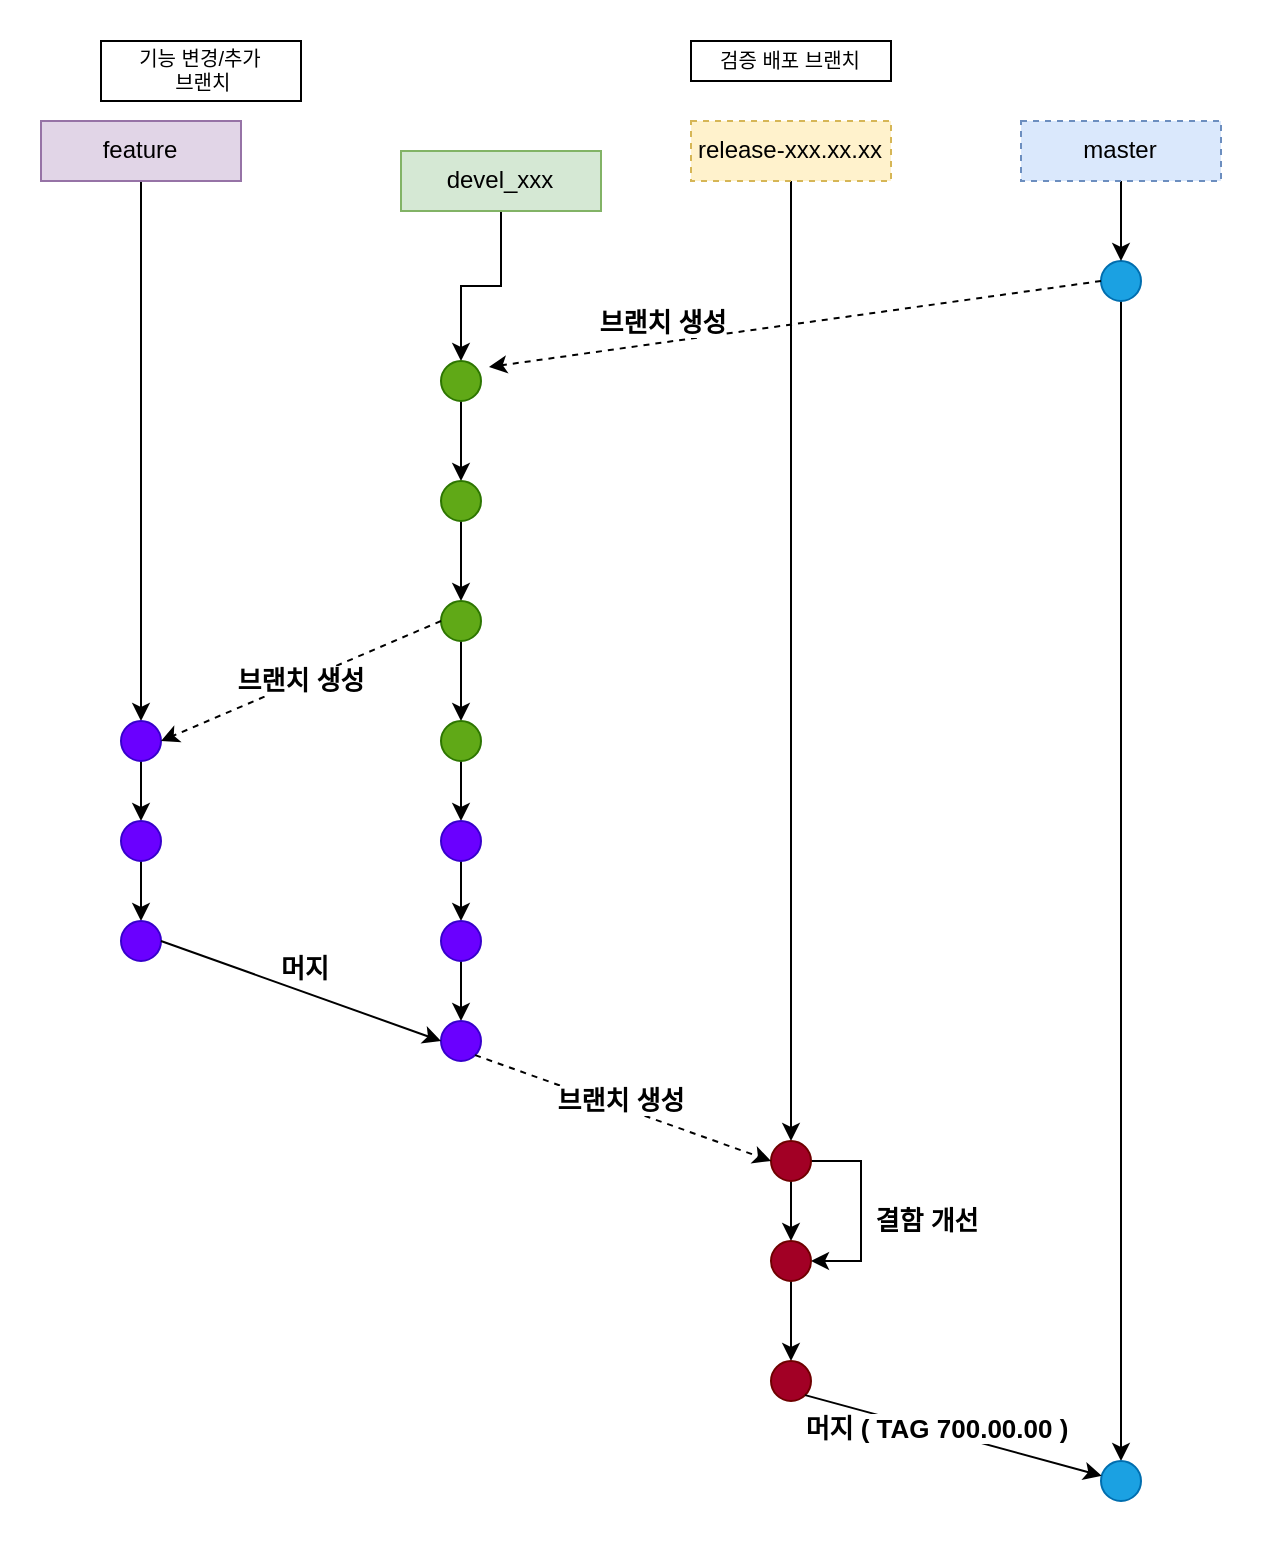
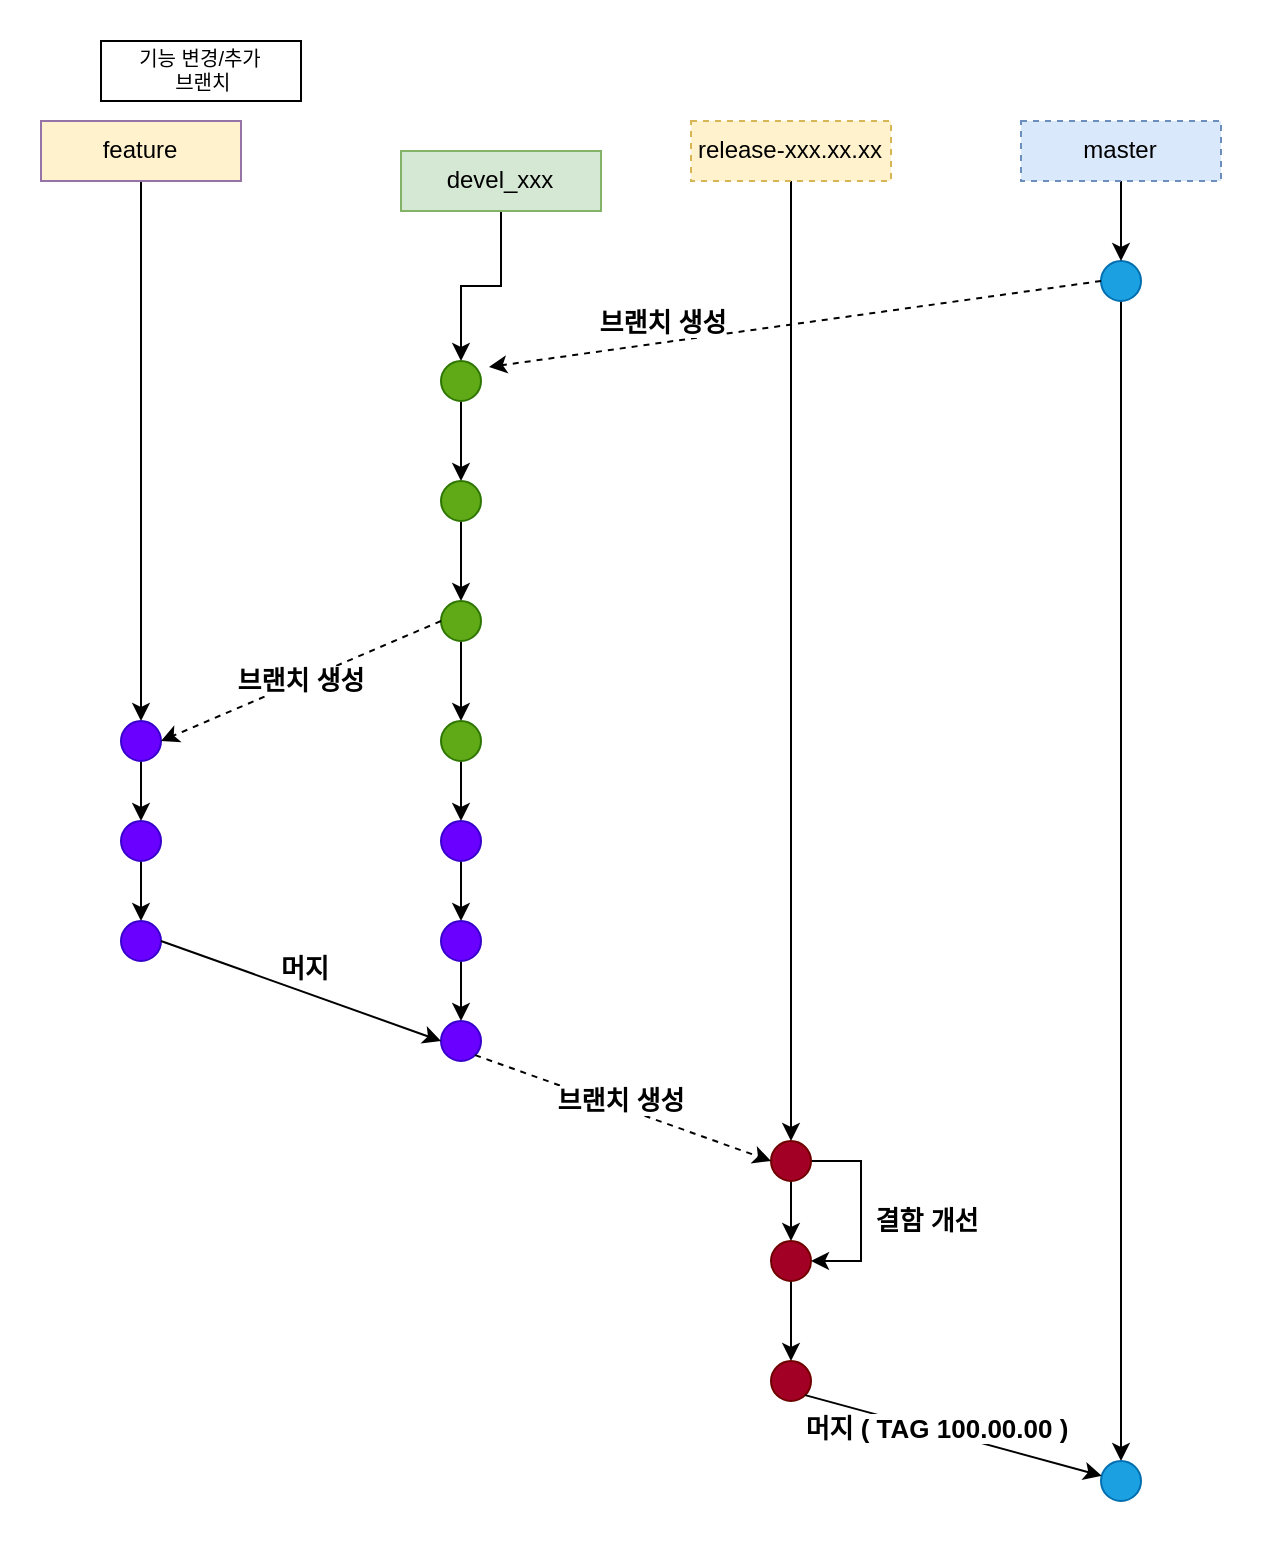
(791, 61) -> none
(141, 151) -> (141, 151)
(938, 1429) -> (938, 1429)
